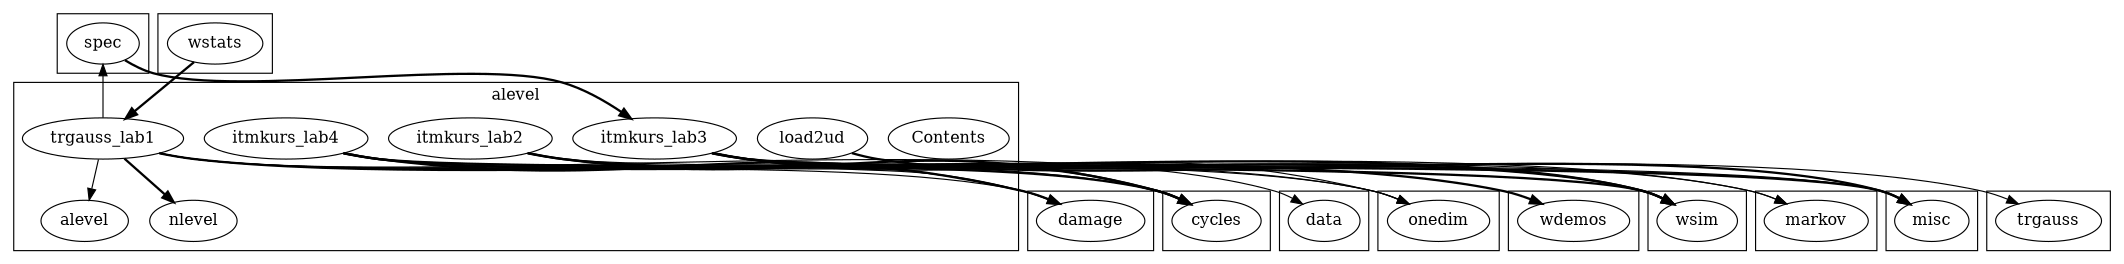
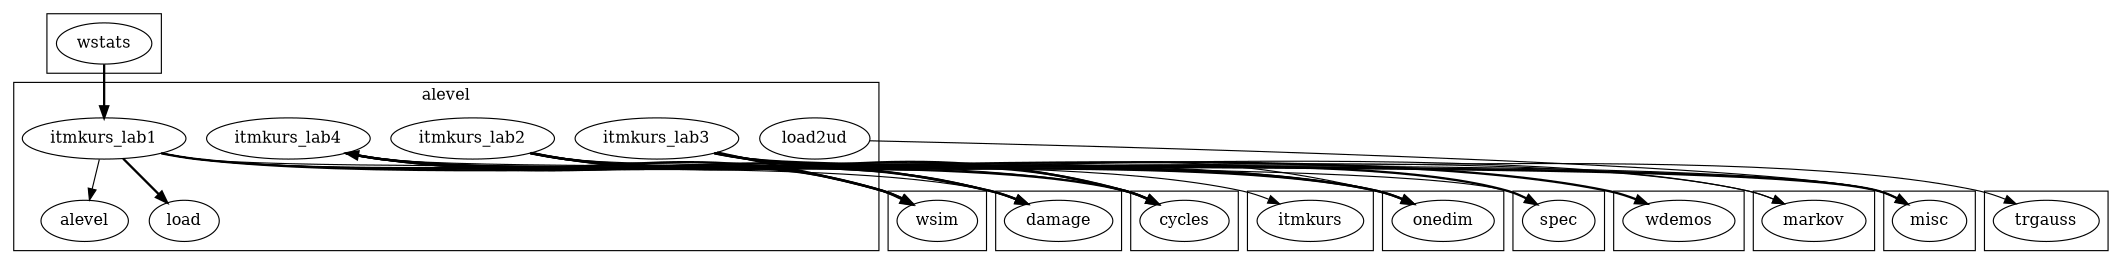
(414, 75) -> (1122, 166)
(103, 138) -> (104, 138)
(949, 138) -> none
(1377, 166) -> (1359, 155)
(872, 167) -> (875, 167)
(790, 168) -> (775, 168)
none -> (967, 168)
(1004, 168) -> (638, 163)
(193, 221) -> (184, 221)
(1324, 221) -> (1310, 221)
